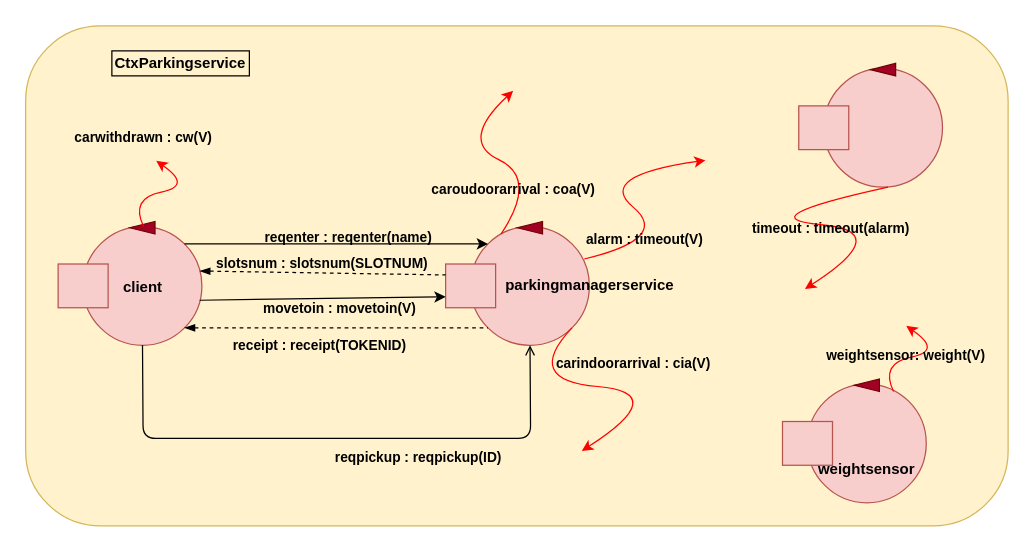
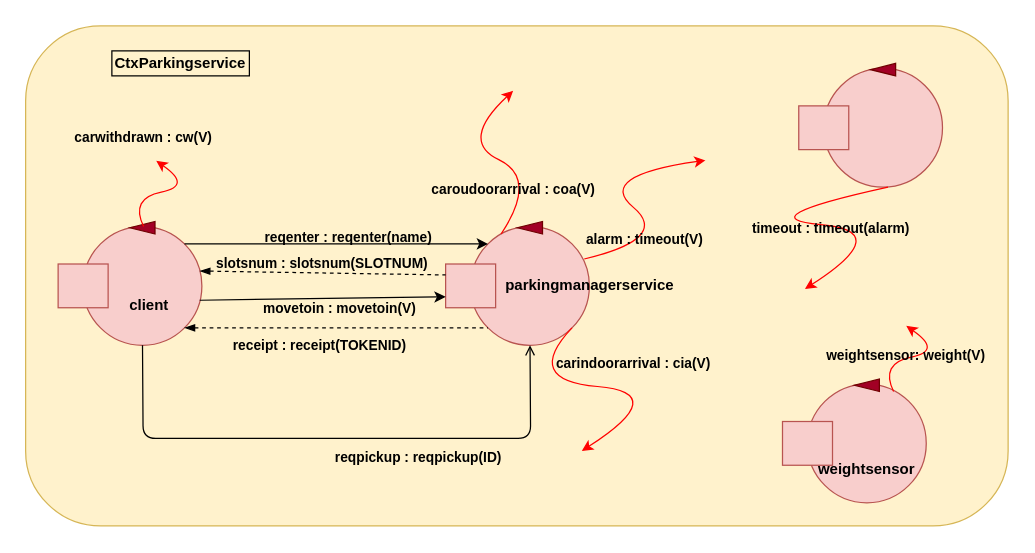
(143, 286) -> (149, 305)
